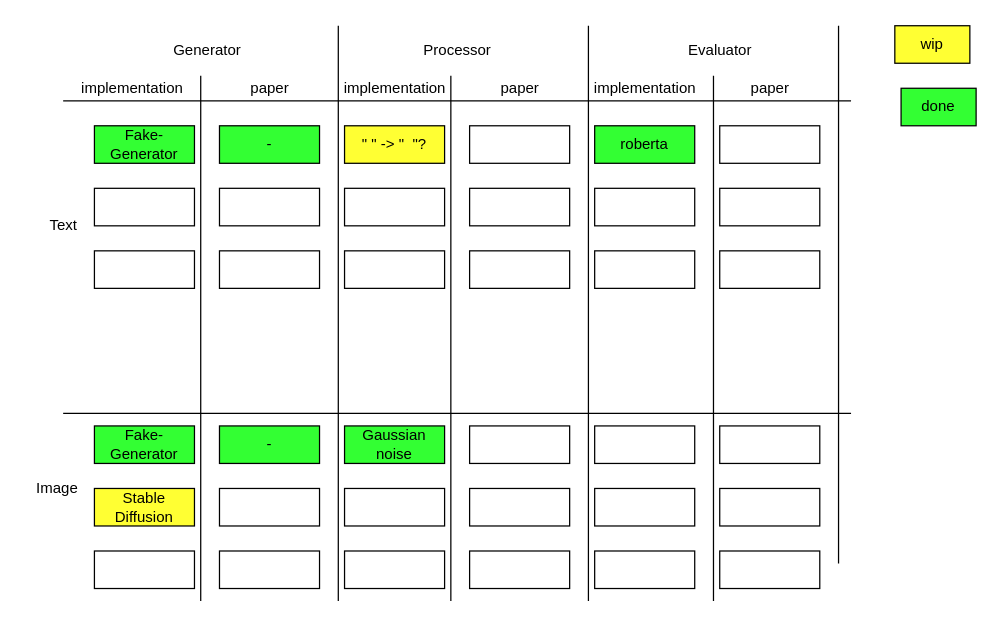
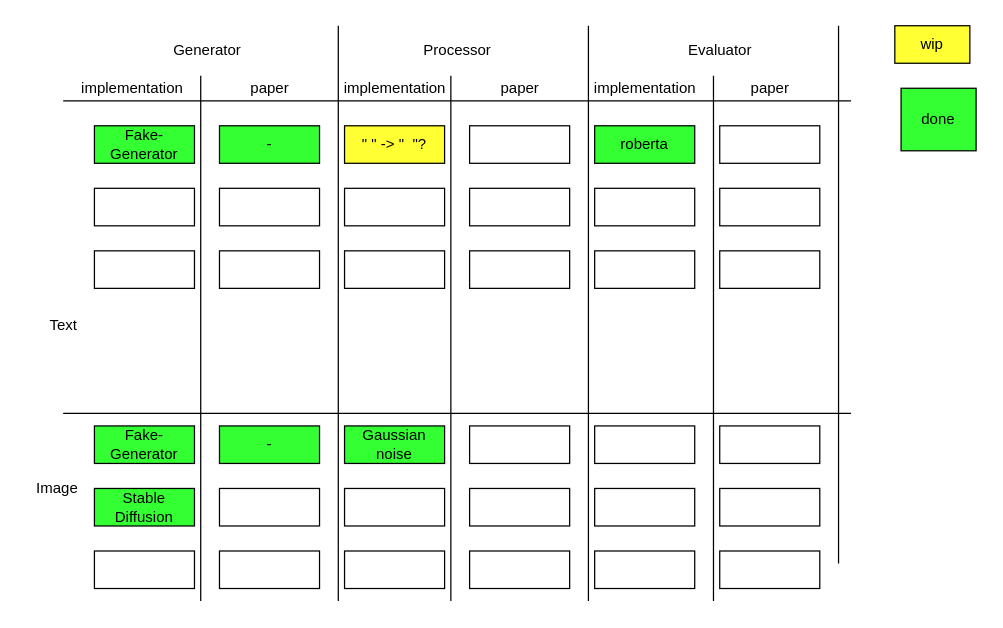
(938, 107) -> (938, 119)
(63, 226) -> (63, 326)
(144, 507) -> (144, 507)
